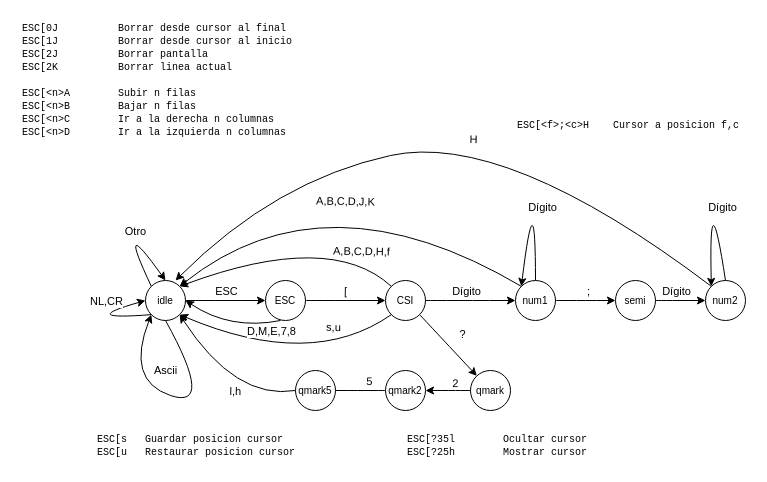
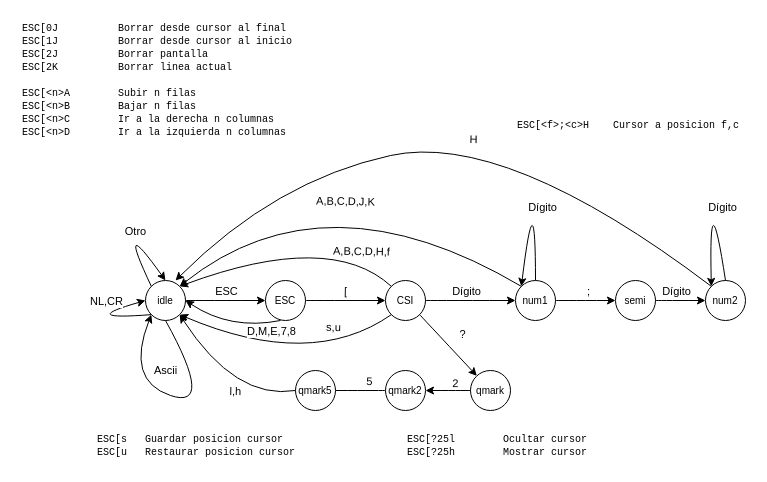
(471, 446) -> (471, 446)
